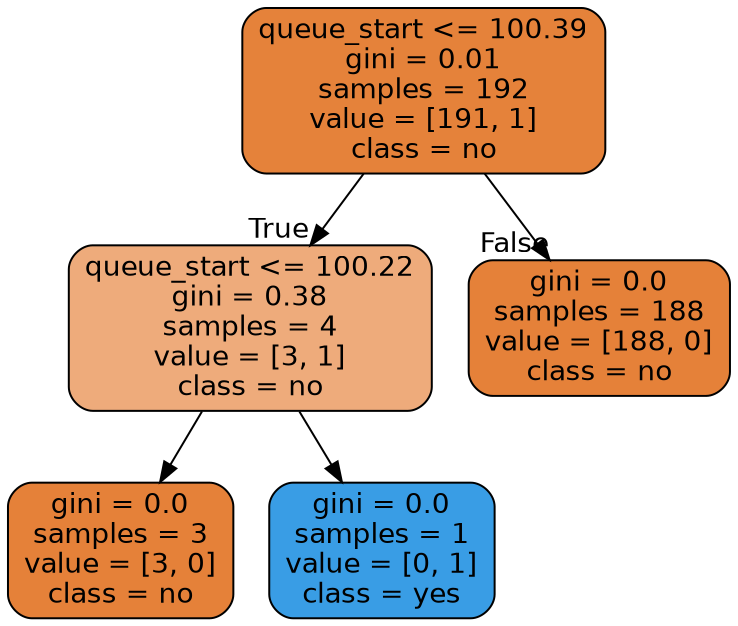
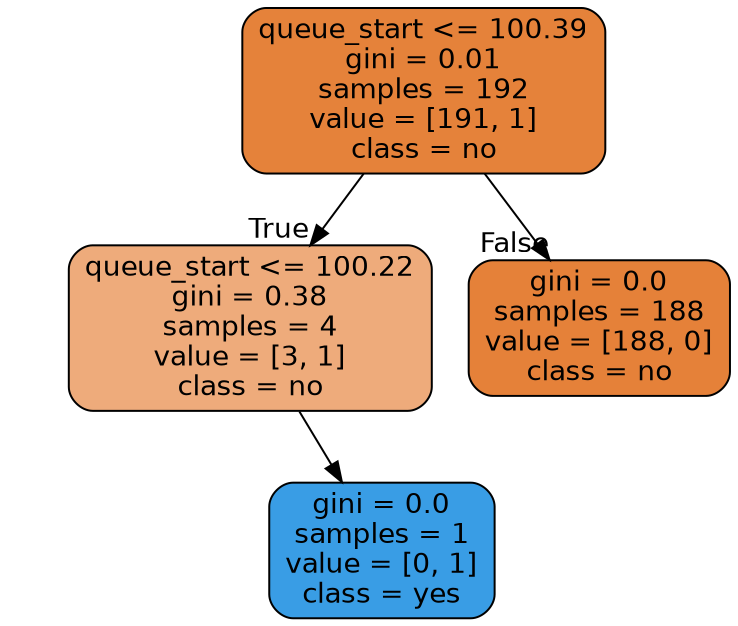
(121, 550) -> none
